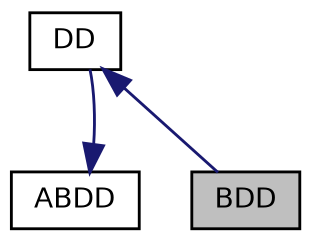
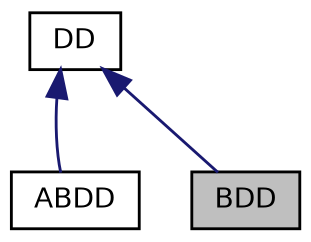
(94, 107) -> (56, 135)
